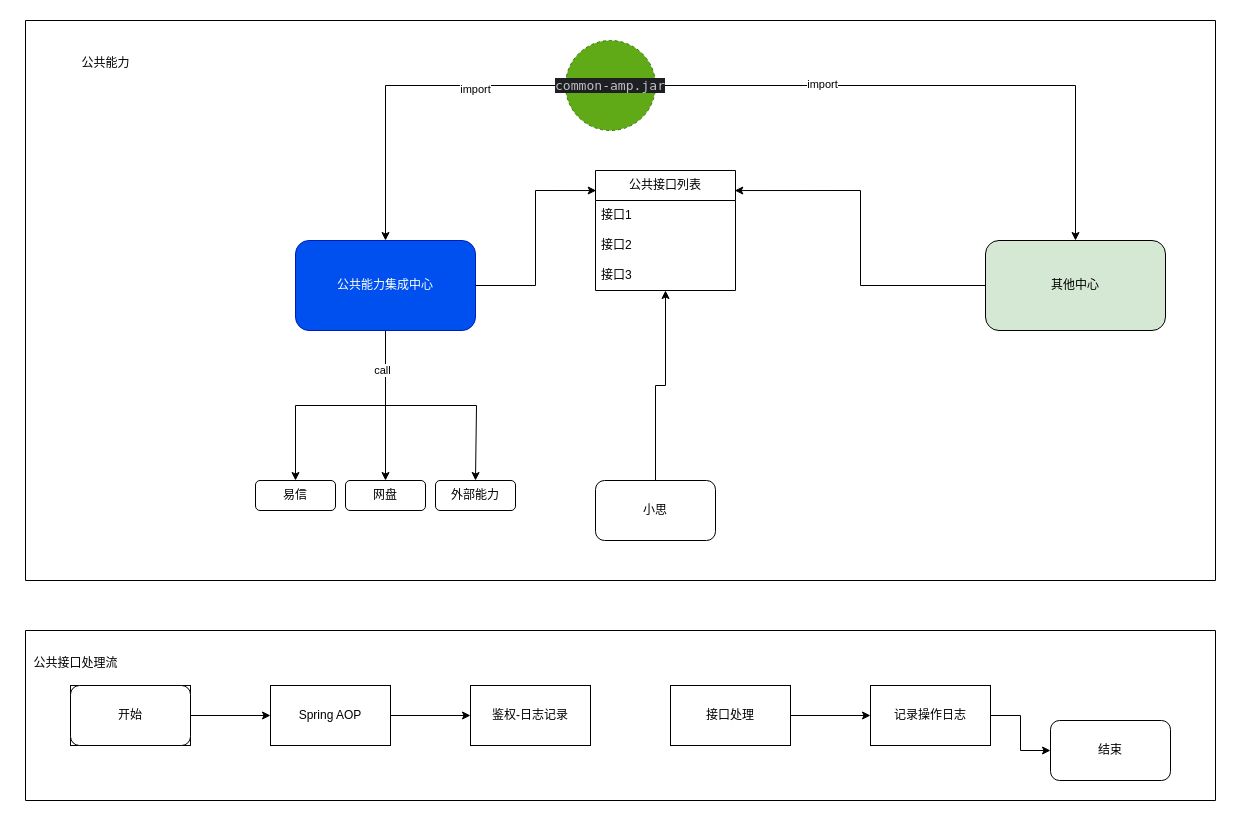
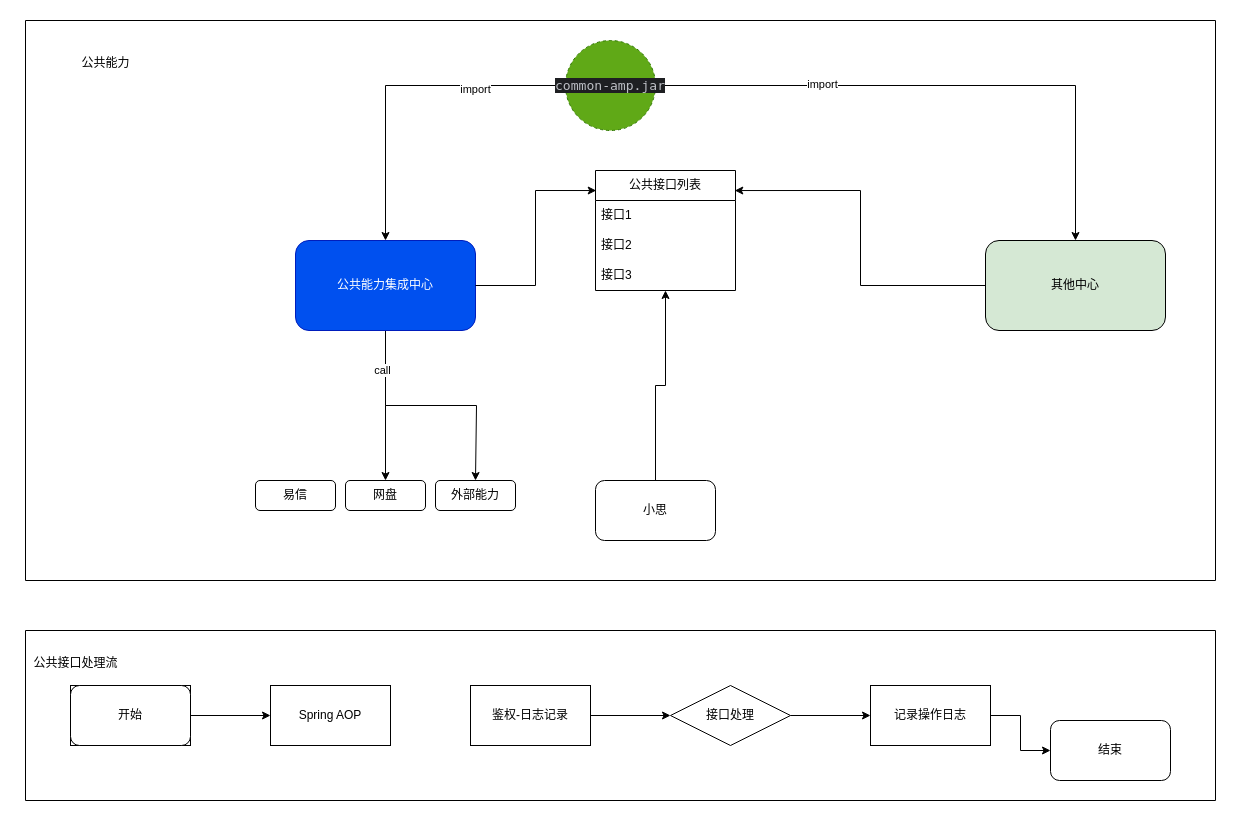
(306, 406) -> none
(427, 716) -> none
none -> (627, 716)
(731, 716) -> (731, 716)
